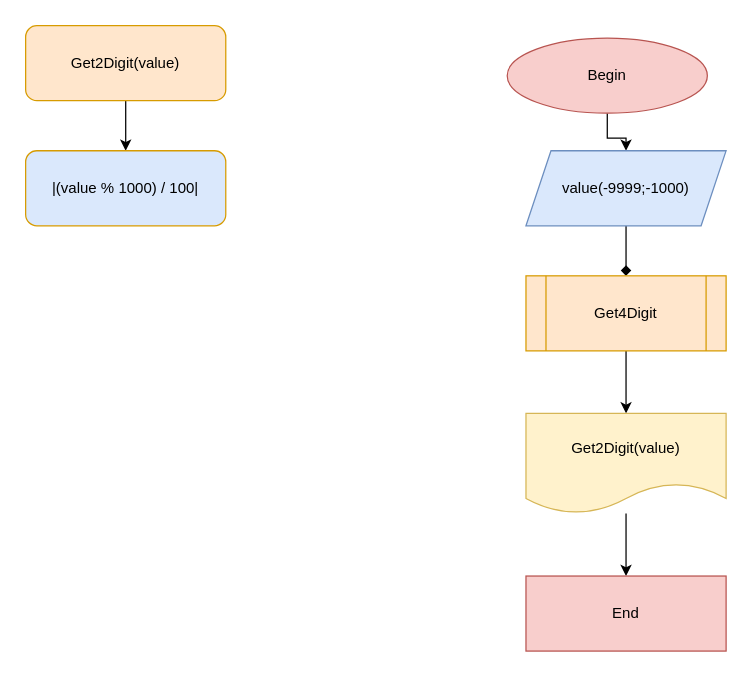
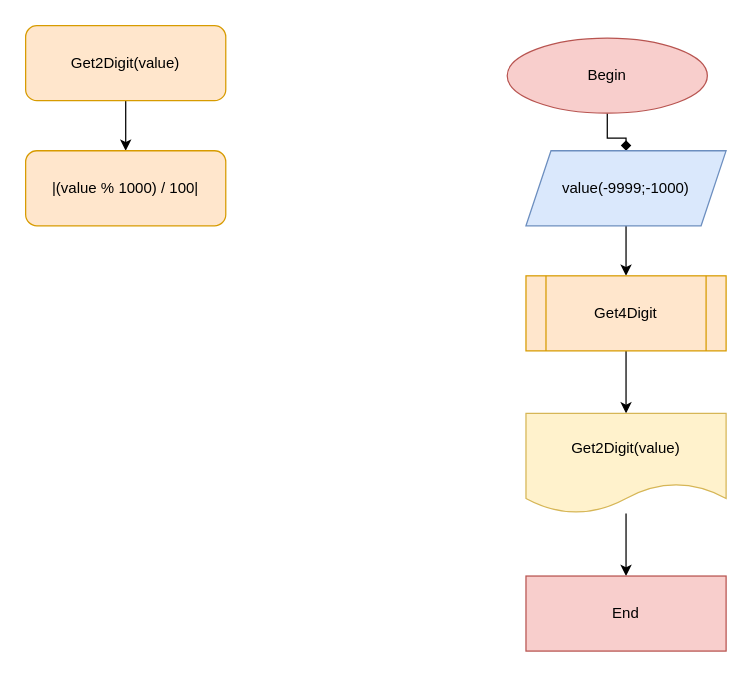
(624, 138) -> (624, 138)
(126, 188) -> (126, 188)
(626, 265) -> (626, 266)
